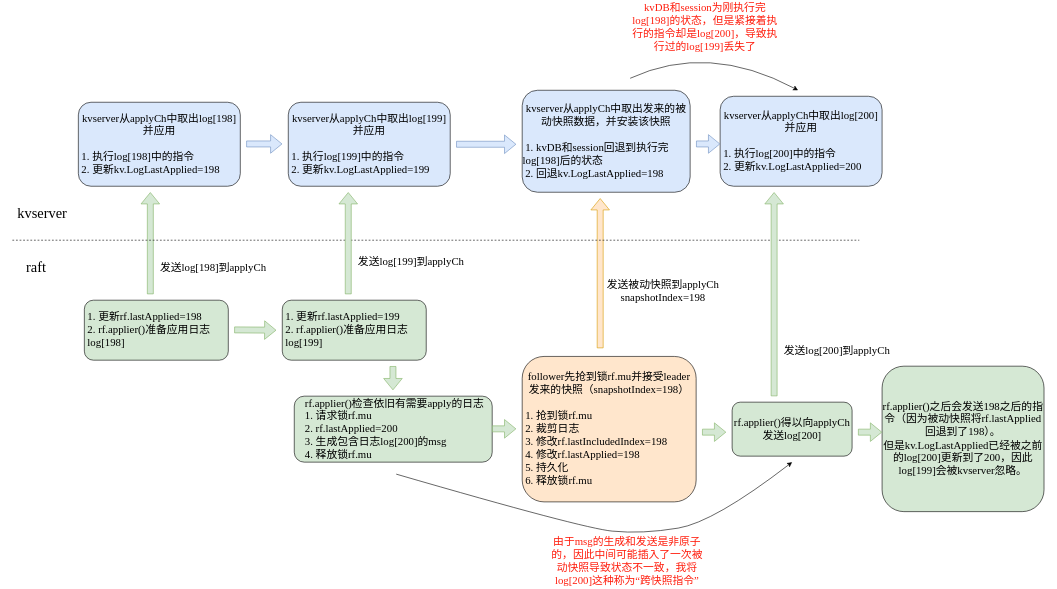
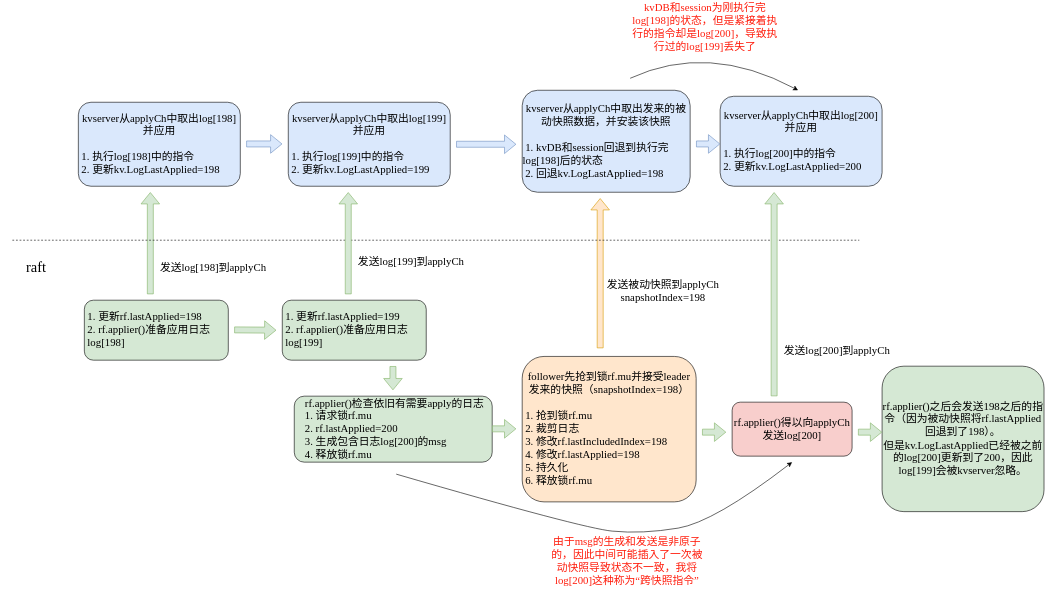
(42, 213) -> none
(792, 429) -> (792, 429)
